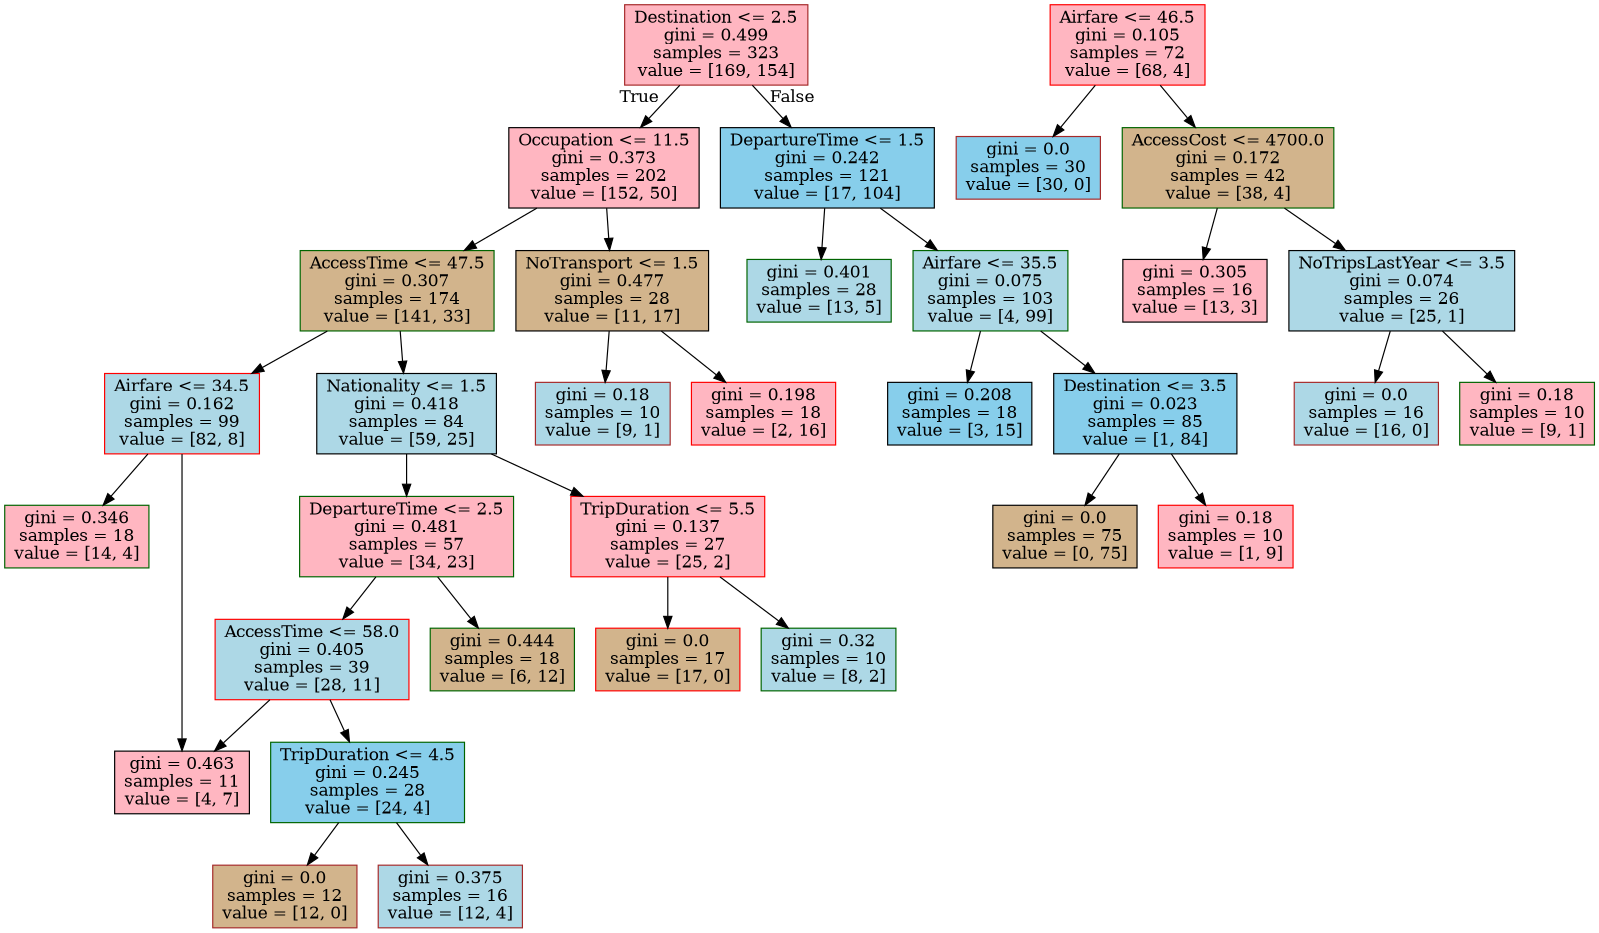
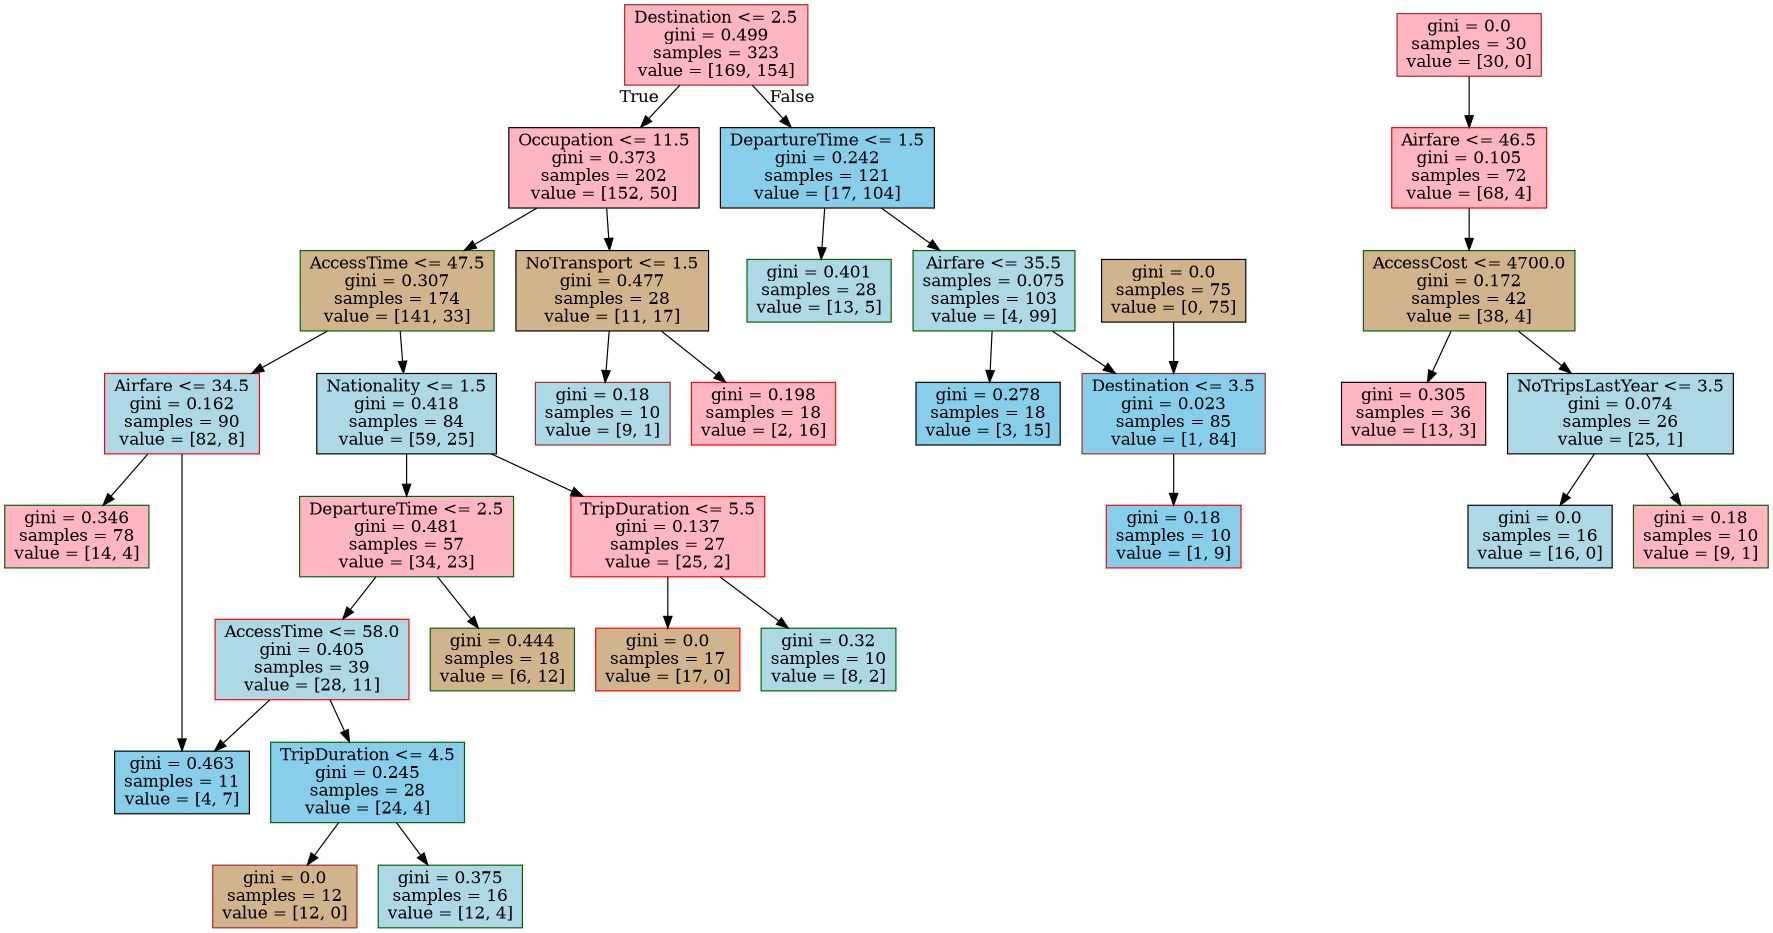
(1078, 106) -> (1469, 96)
(1028, 168) -> (1469, 45)
(990, 291) -> (994, 291)
(1195, 291) -> (1414, 414)
(182, 414) -> (182, 414)
(960, 414) -> (988, 414)
(1145, 414) -> (1174, 414)
(1366, 414) -> (1540, 537)
(1105, 475) -> (1174, 342)
(77, 537) -> (77, 537)
(1226, 537) -> (1174, 537)
(182, 782) -> (182, 782)
(450, 897) -> (450, 897)
